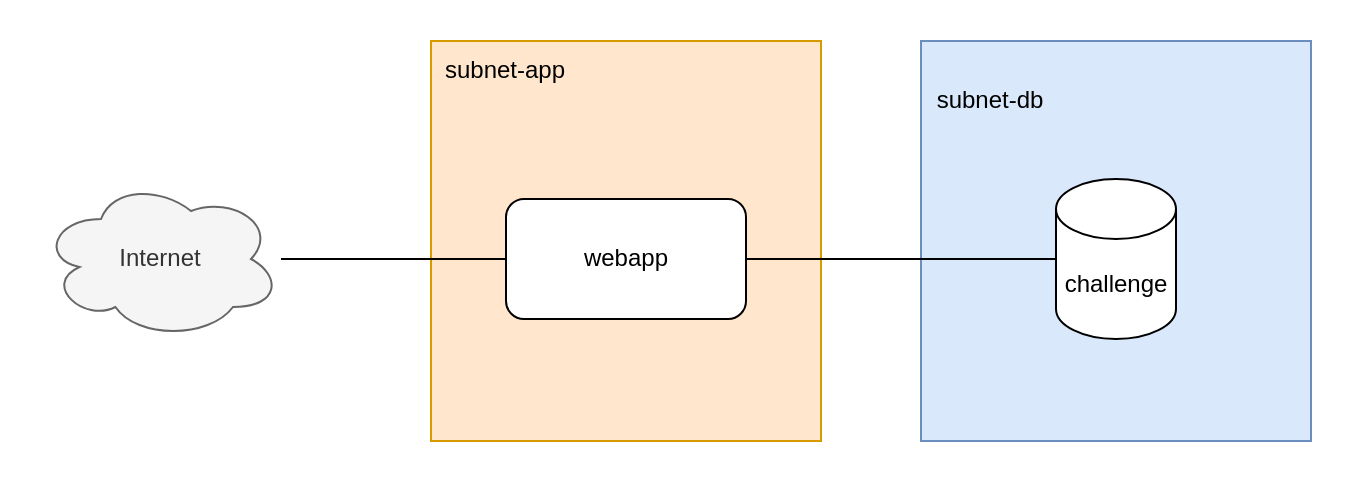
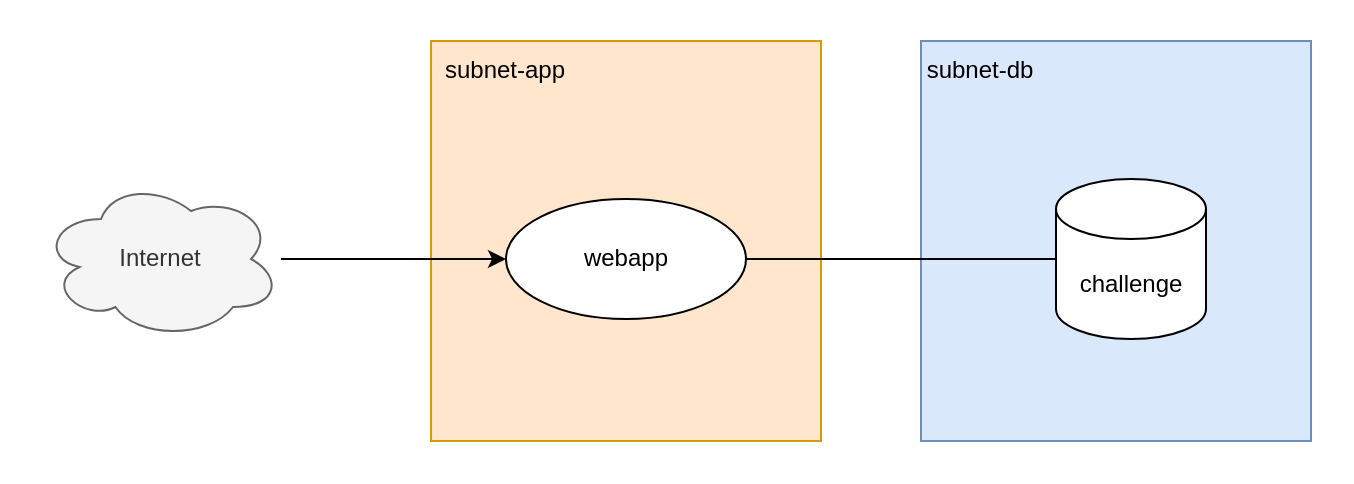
(991, 101) -> (981, 71)
(496, 259) -> (491, 259)
(626, 259) -> (626, 259)
(1116, 259) -> (1131, 259)
